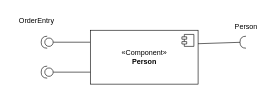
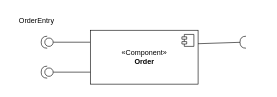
(246, 27) -> none
(145, 57) -> (145, 57)
